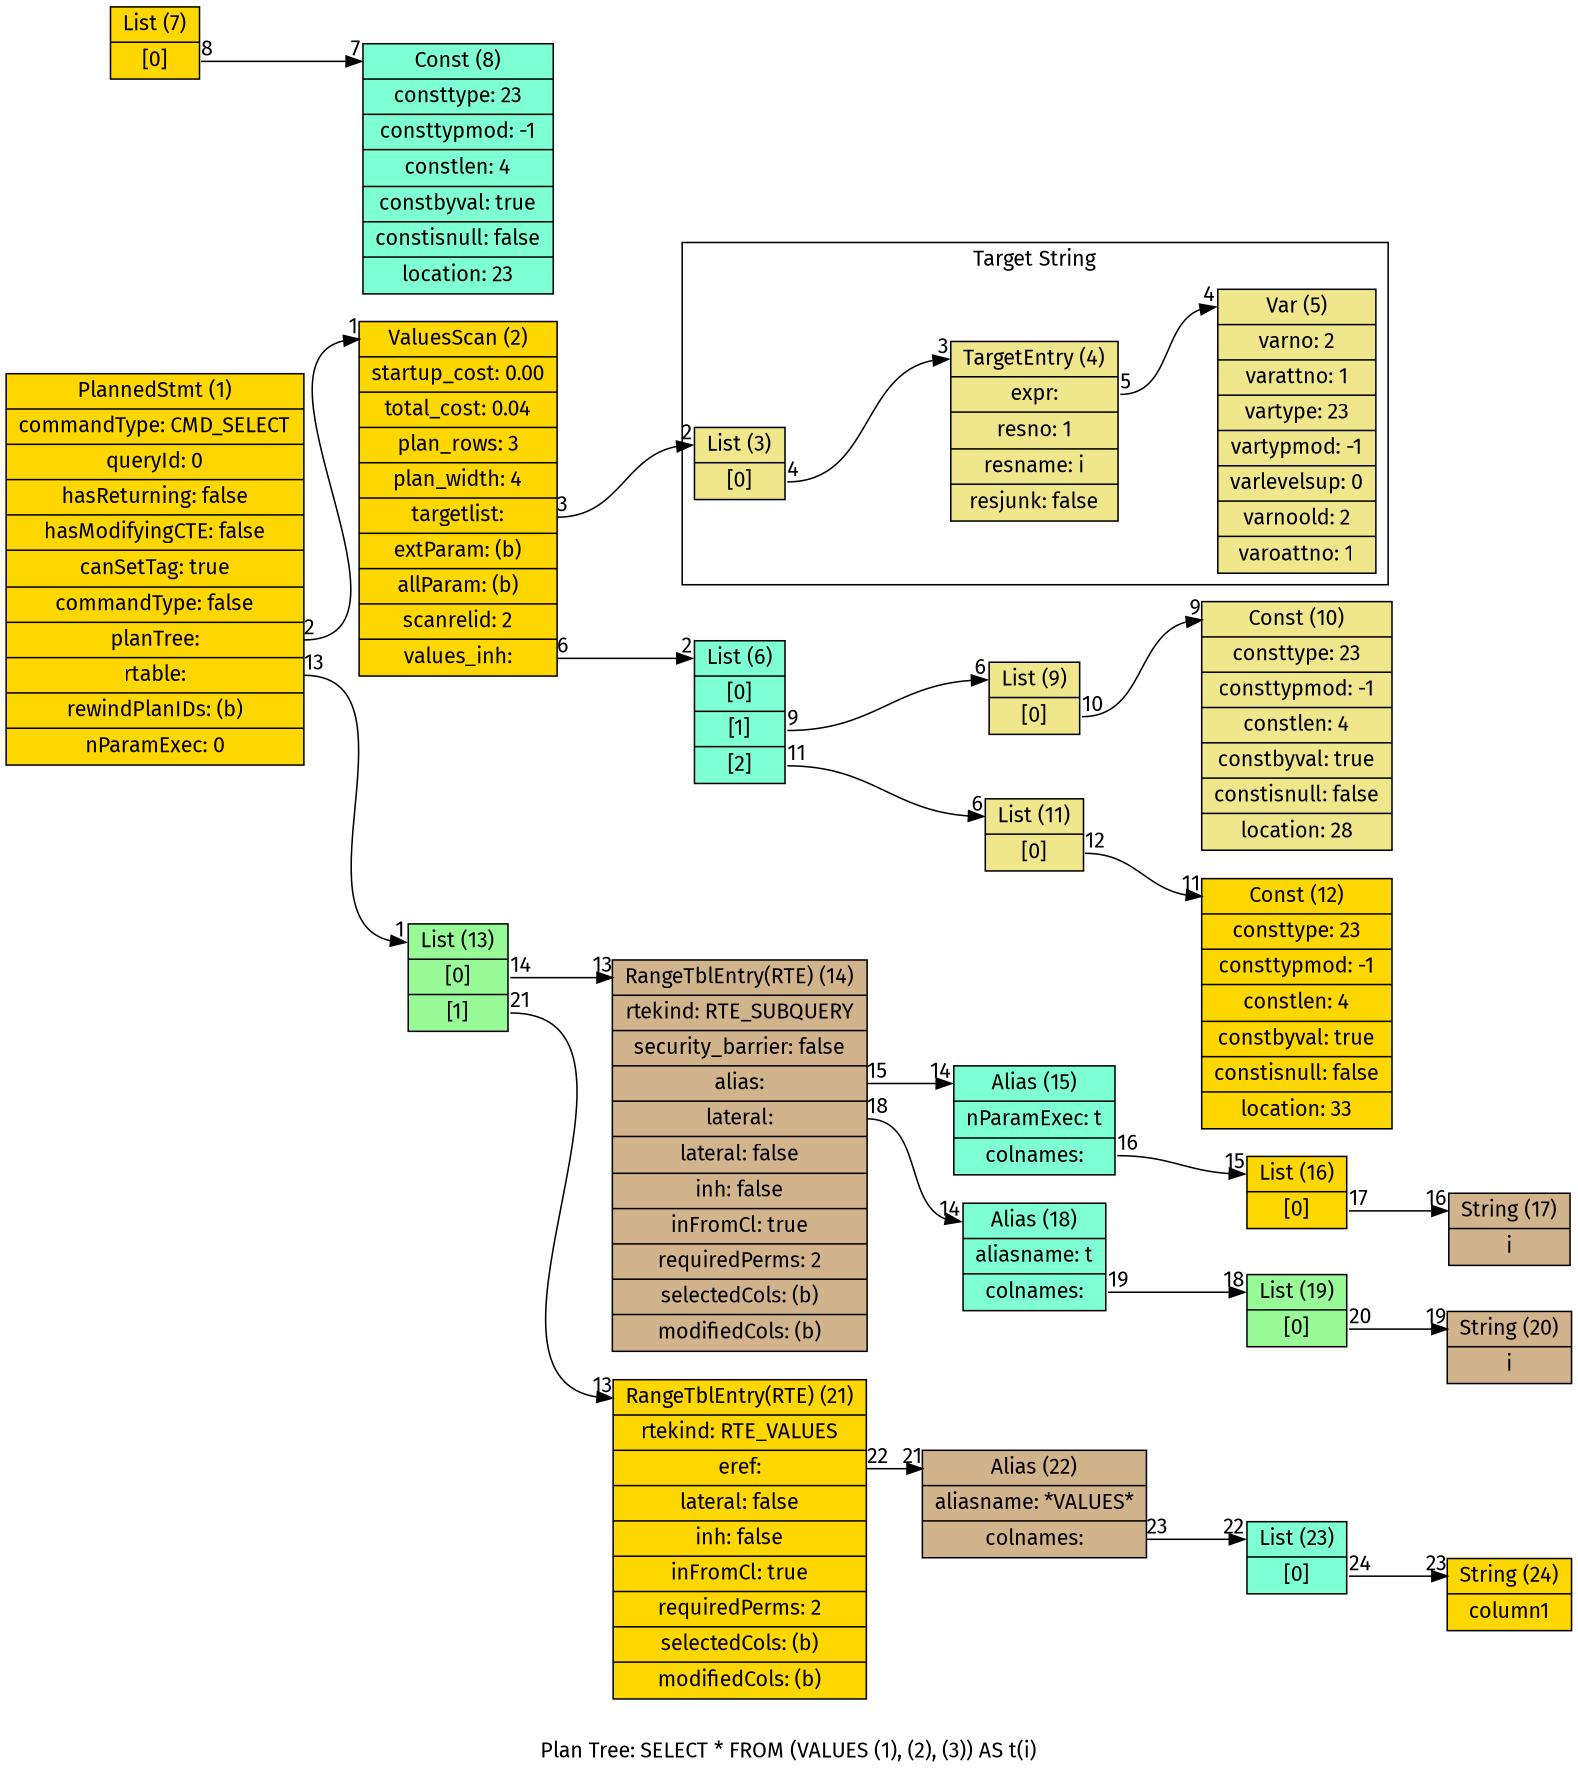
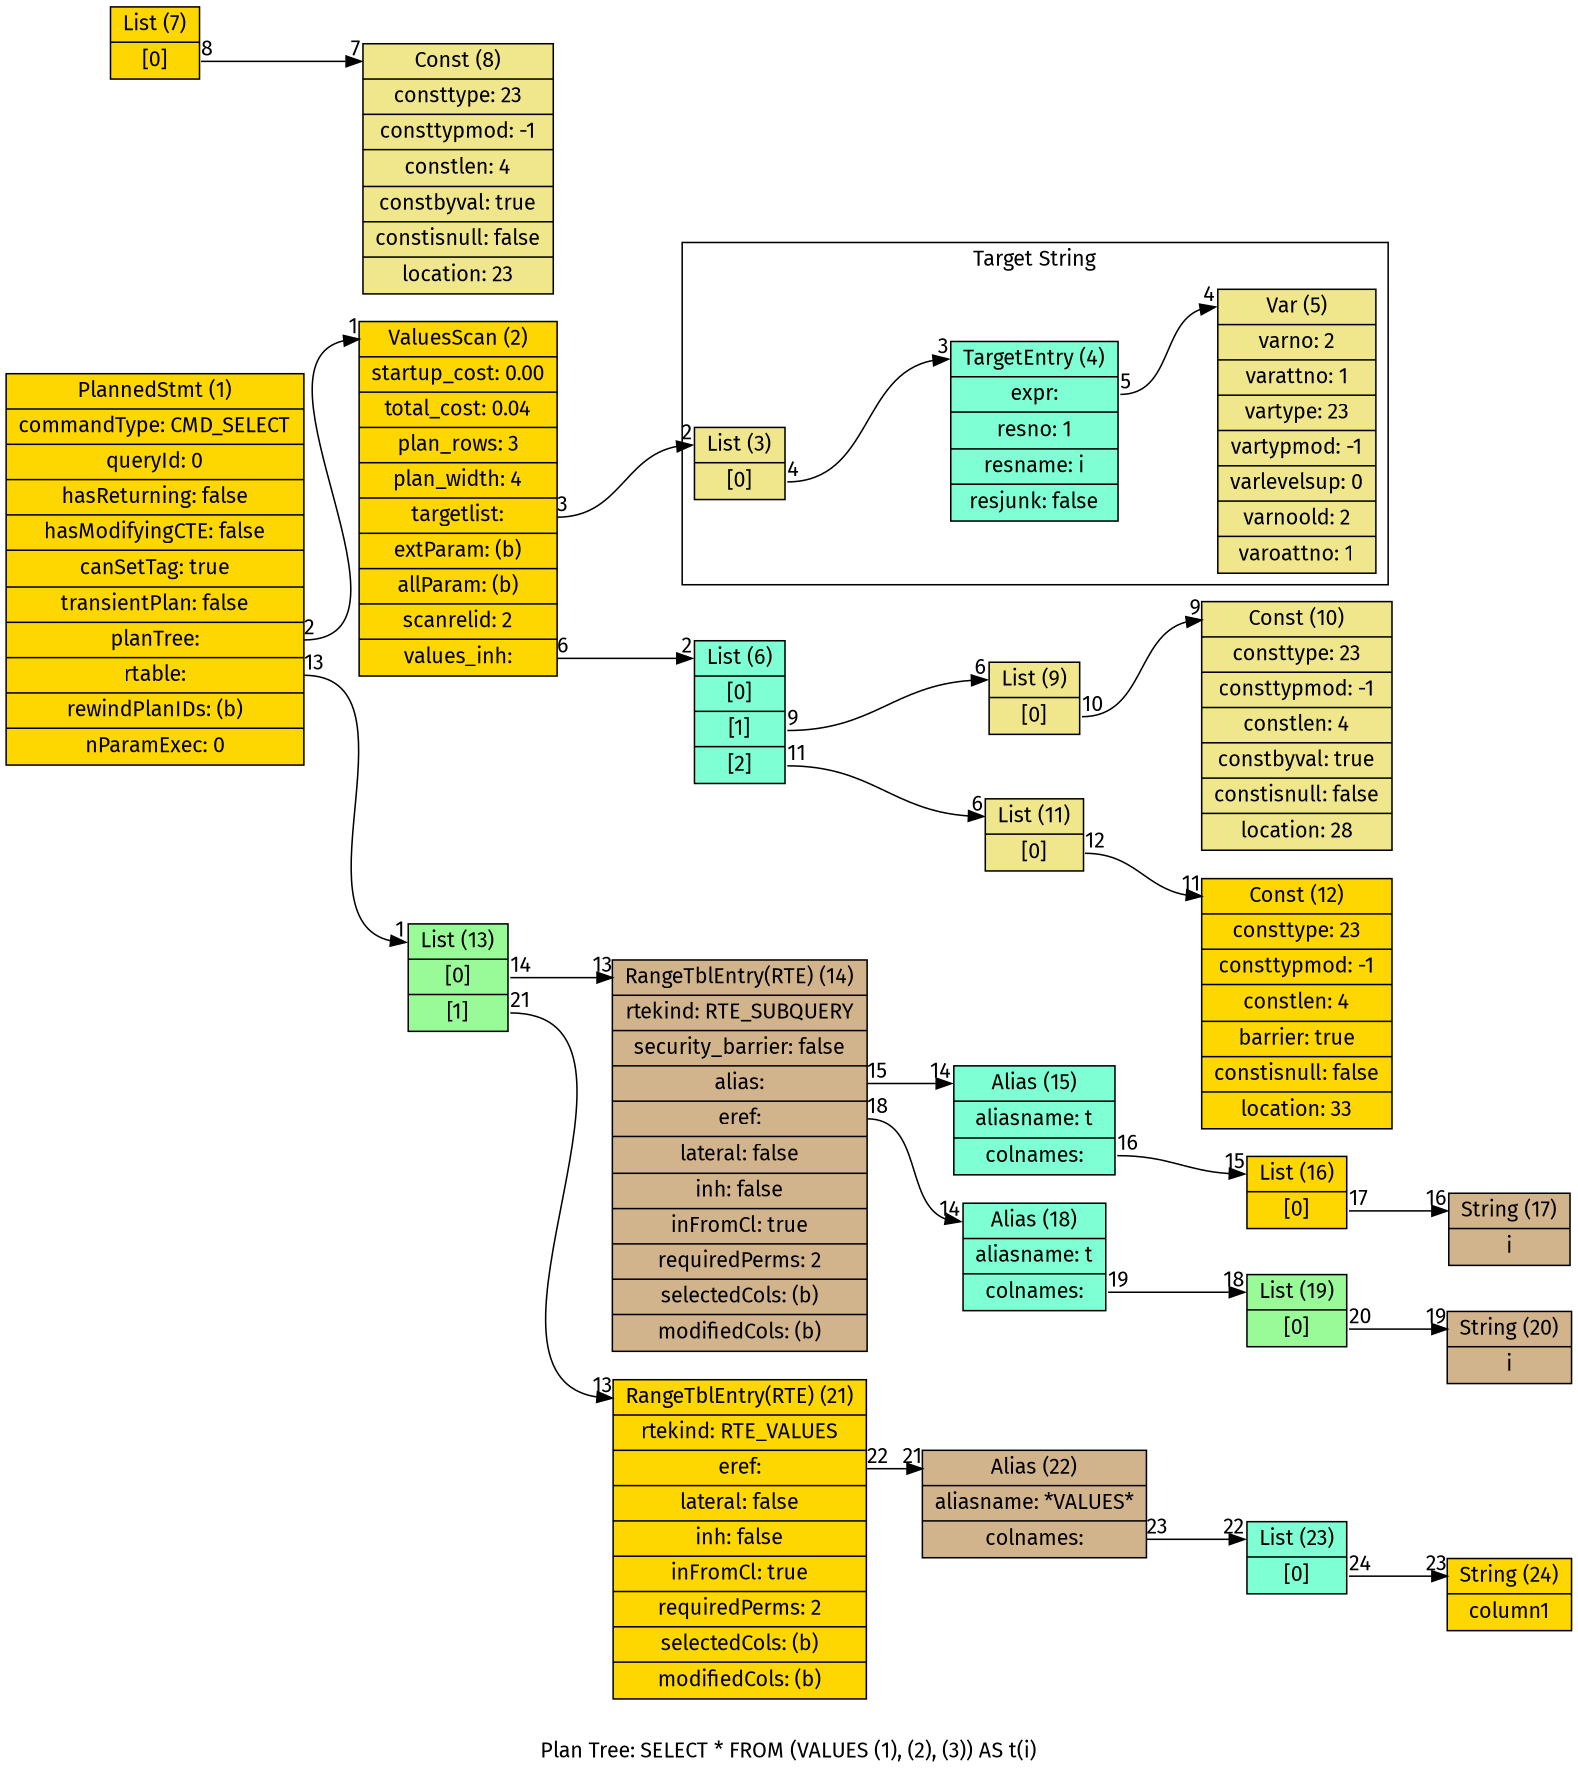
(458, 169) -> (458, 169)
(1034, 431) -> (1034, 431)
(155, 604) -> (155, 604)
(1297, 1038) -> (1297, 1038)
(740, 1118) -> (740, 1118)
(1034, 1119) -> (1034, 1119)
